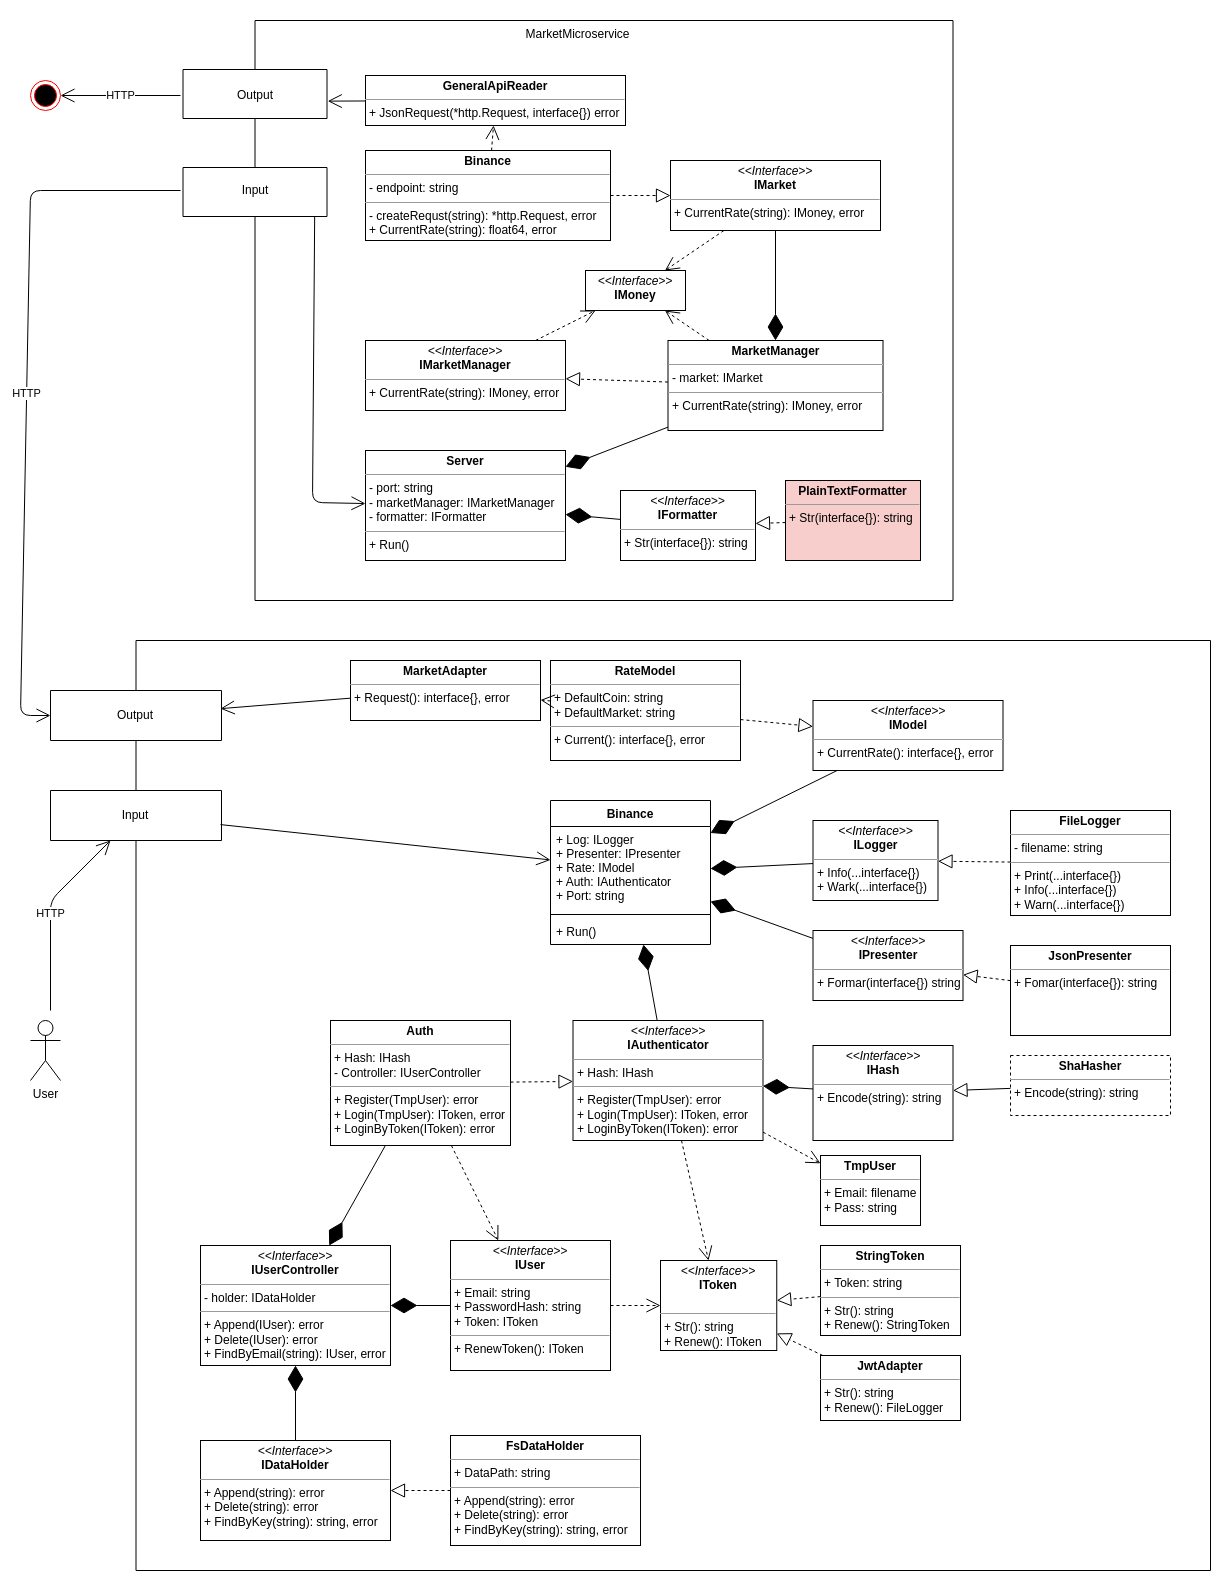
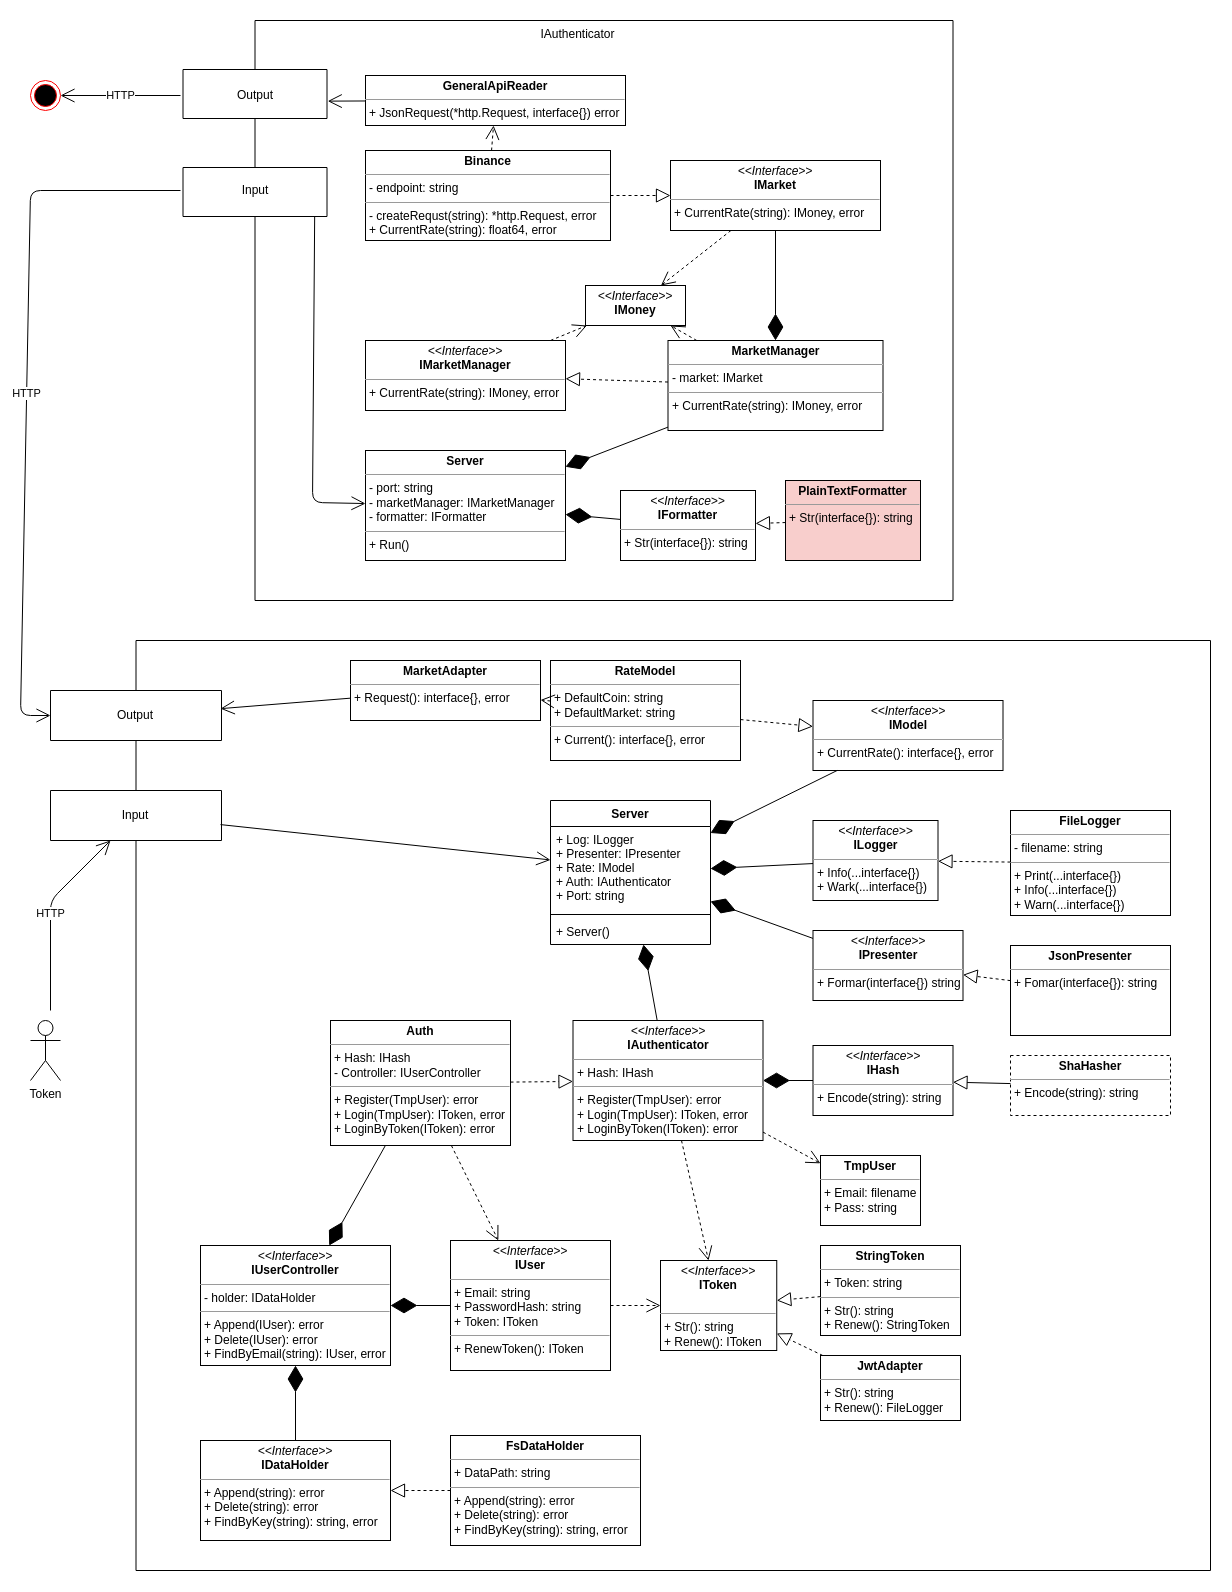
(578, 34) -> (578, 34)
(636, 291) -> (636, 306)
(630, 814) -> (630, 814)
(578, 932) -> (588, 932)
(883, 1093) -> (883, 1081)
(46, 1095) -> (46, 1095)
